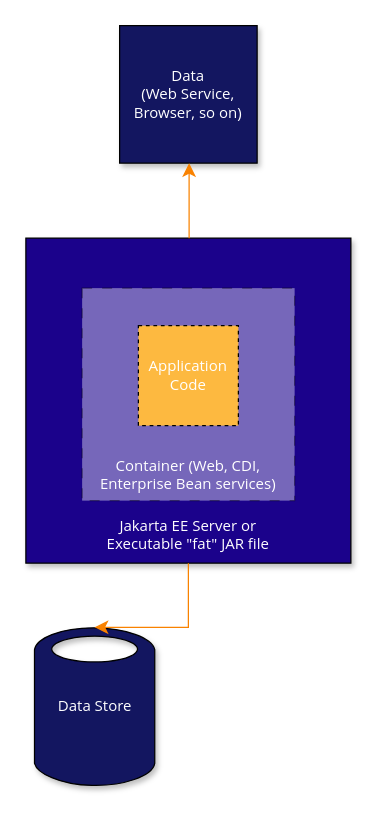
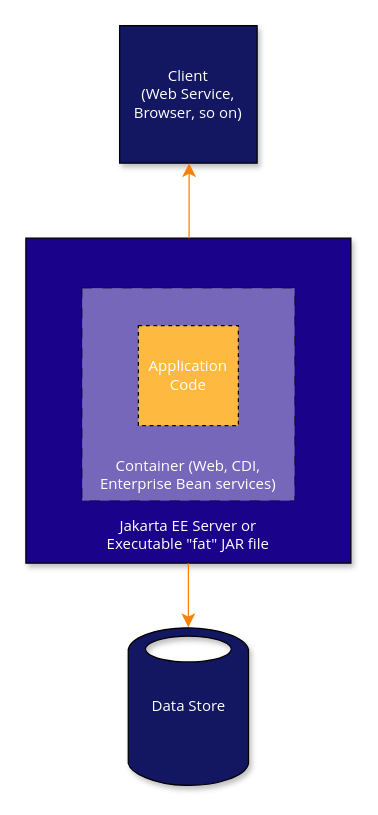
(188, 94) -> (188, 94)
(94, 707) -> (188, 707)
